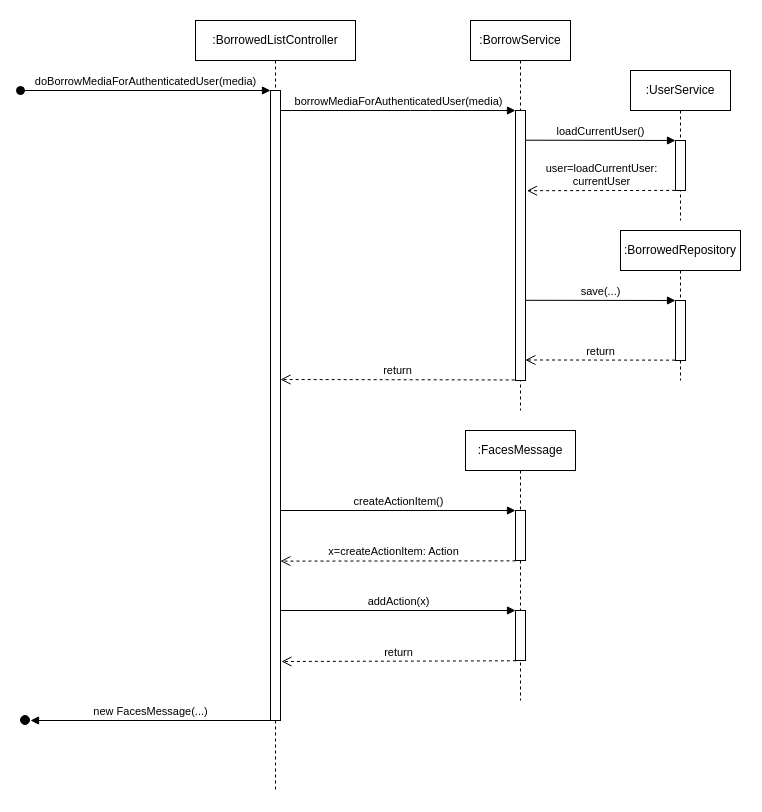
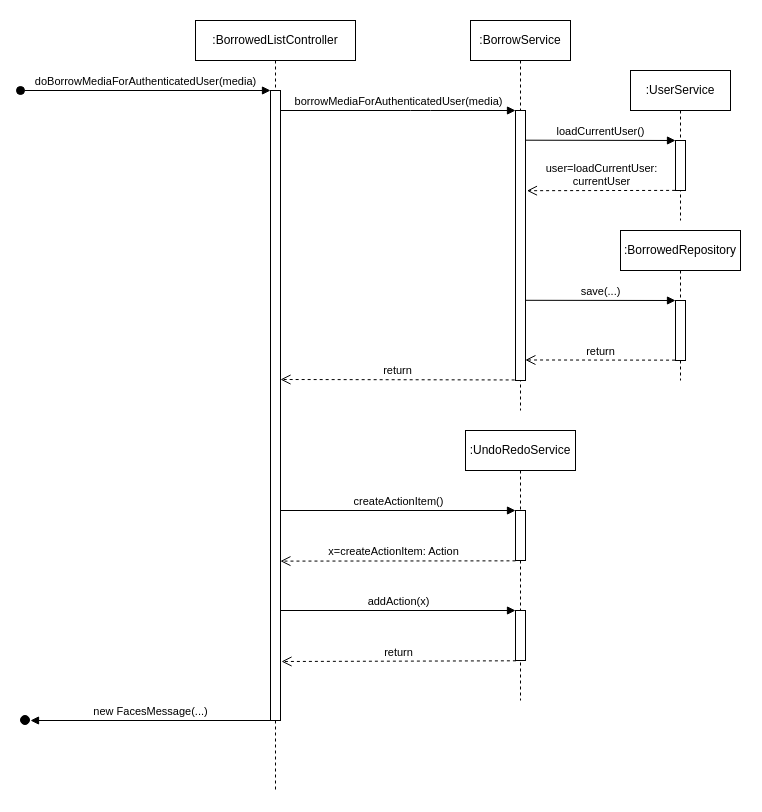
(521, 451) -> (521, 451)
